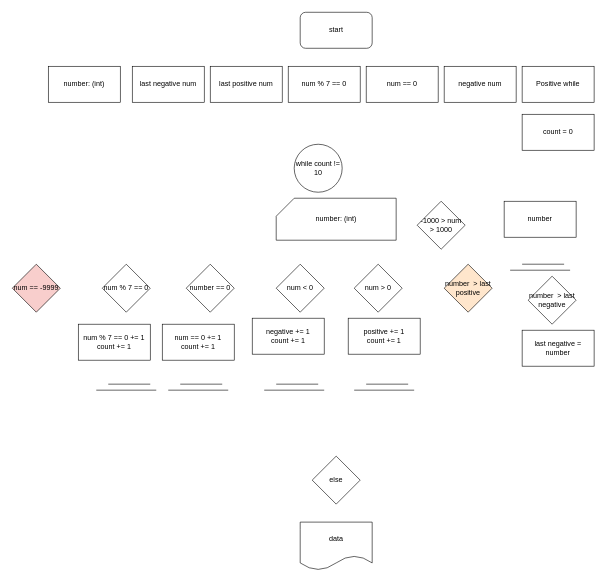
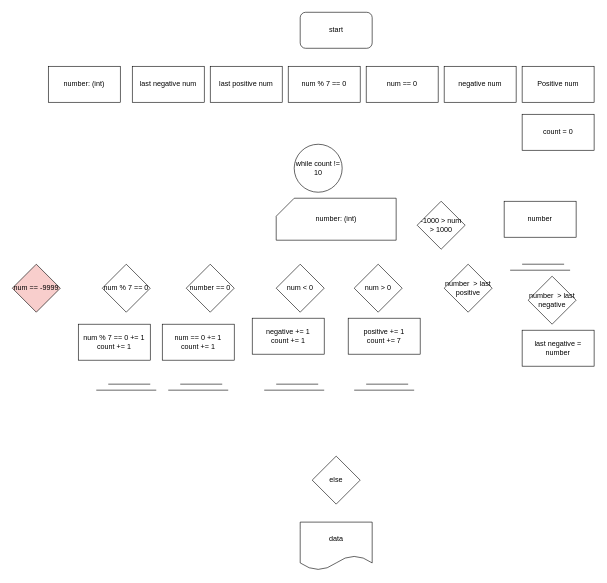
(558, 84) -> (558, 84)
(468, 288) -> (468, 288)
(384, 336) -> (384, 336)
